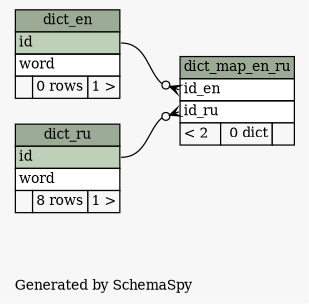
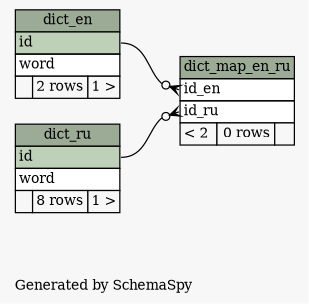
(60, 87) -> (60, 87)
(249, 133) -> (247, 133)
